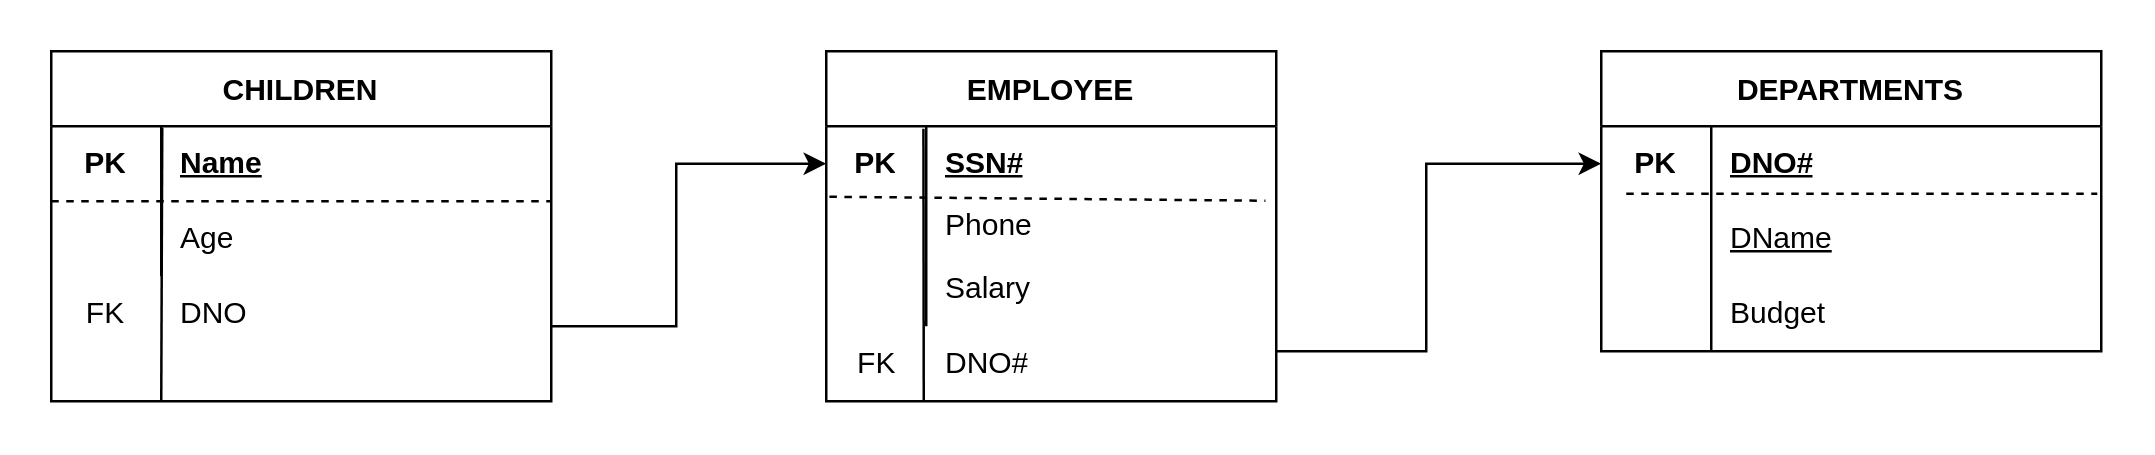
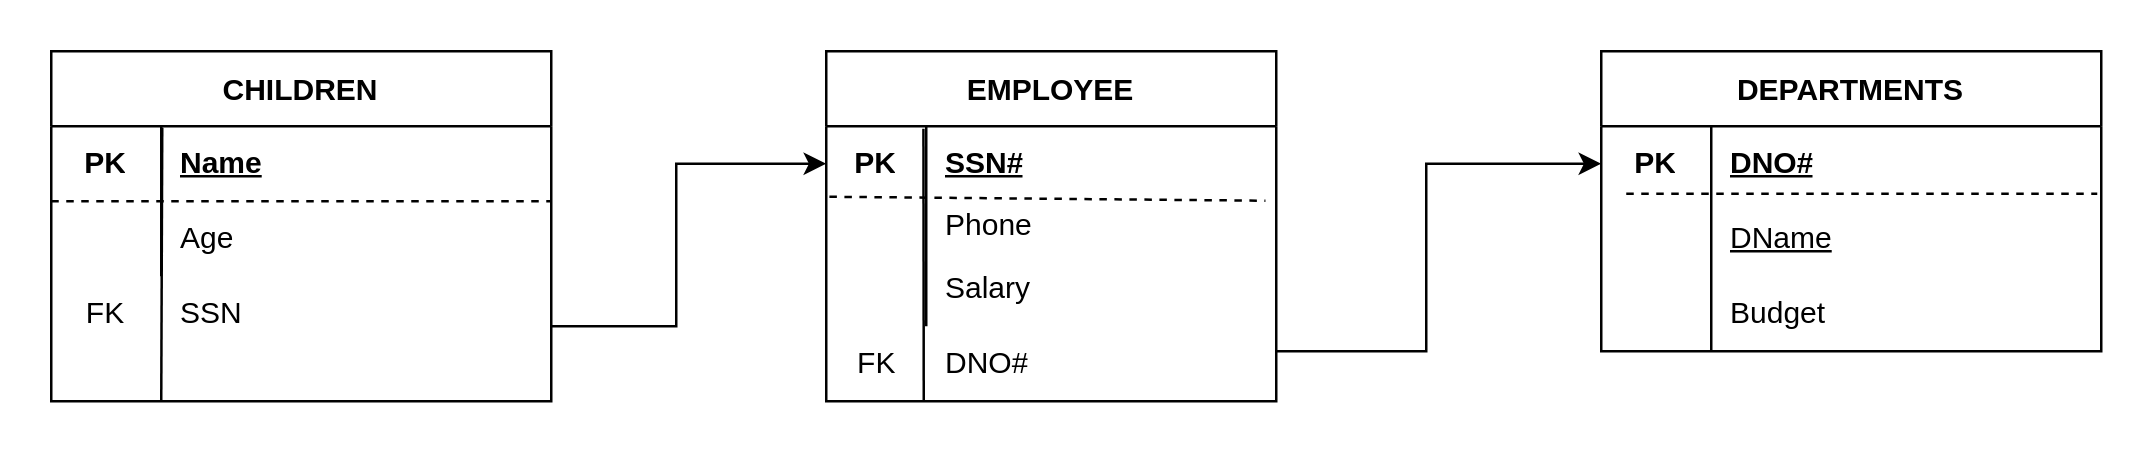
(206, 314) -> (206, 314)
